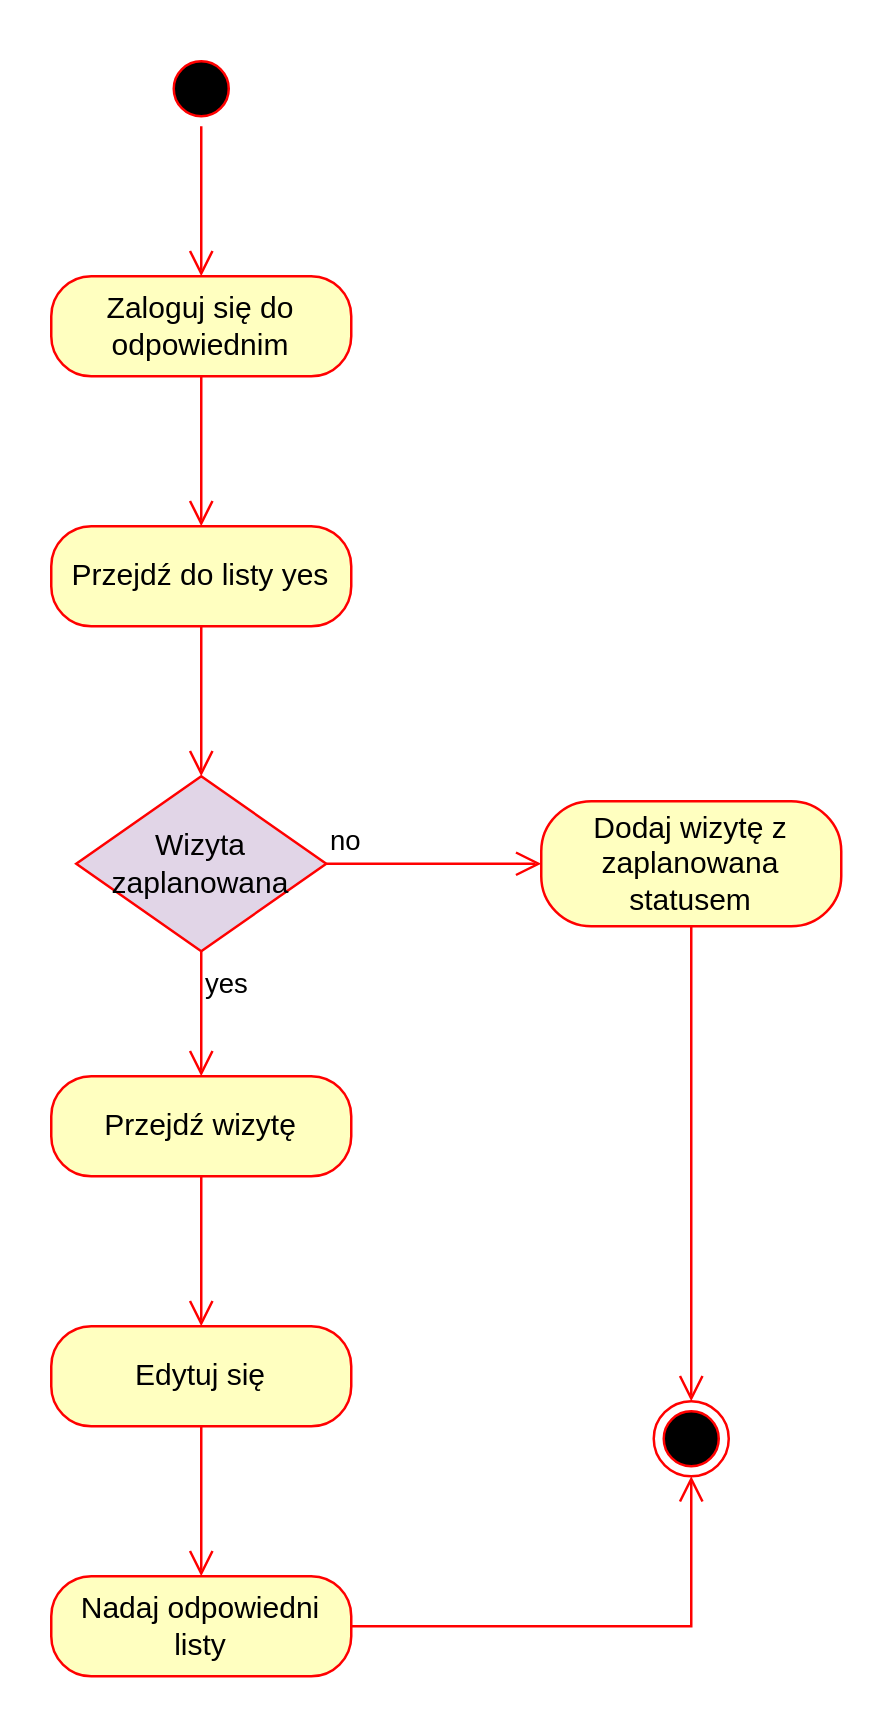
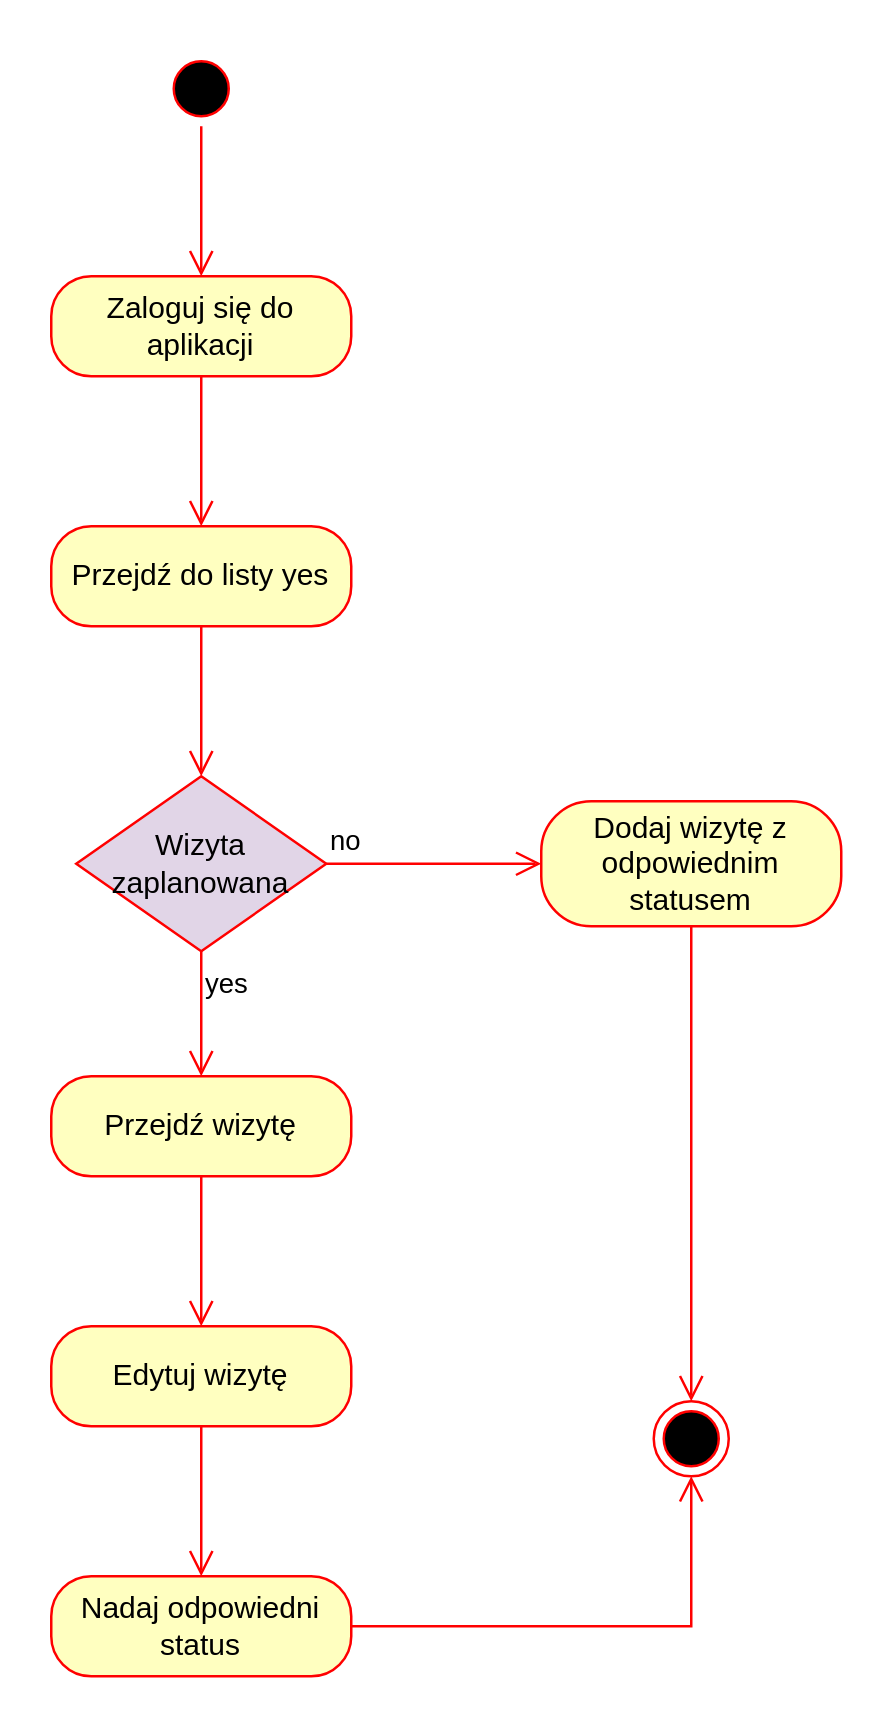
(201, 326) -> (201, 326)
(691, 864) -> (691, 864)
(201, 1376) -> (201, 1376)
(201, 1626) -> (201, 1626)
